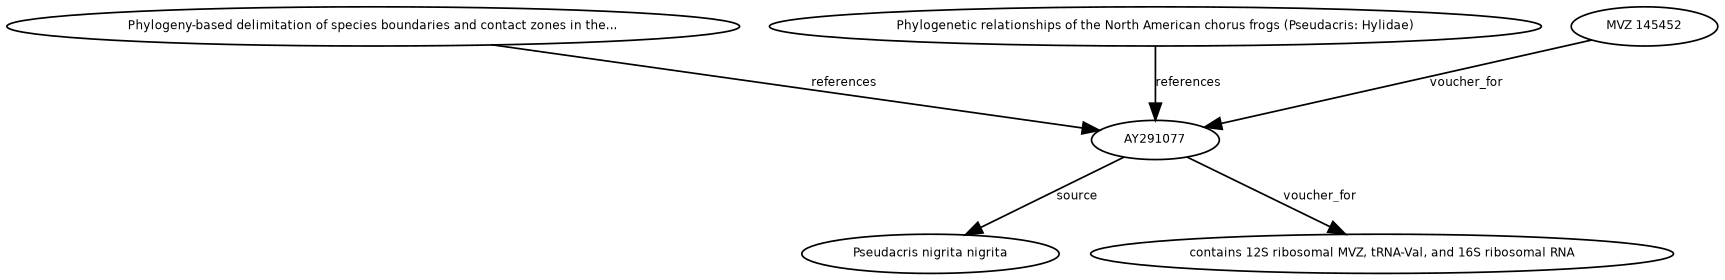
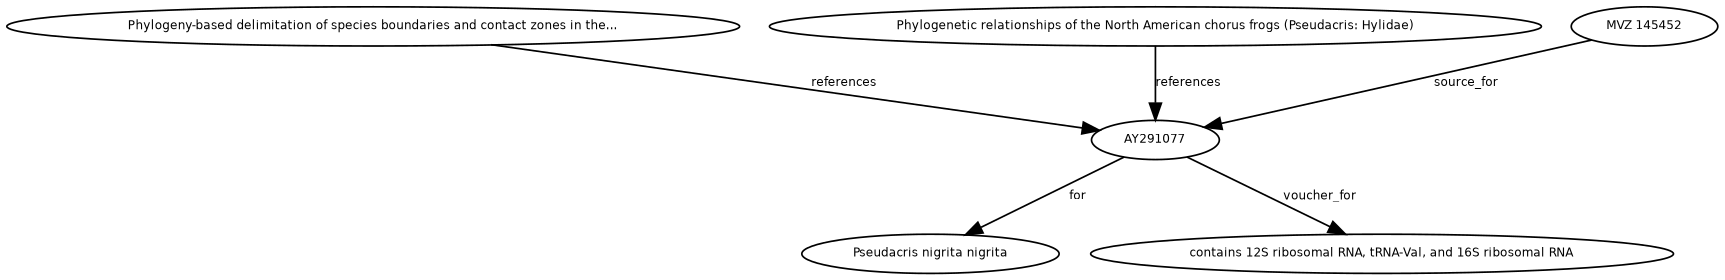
(1466, 83) -> (1466, 83)
(1078, 197) -> (1078, 197)
(1382, 254) -> (1382, 254)
